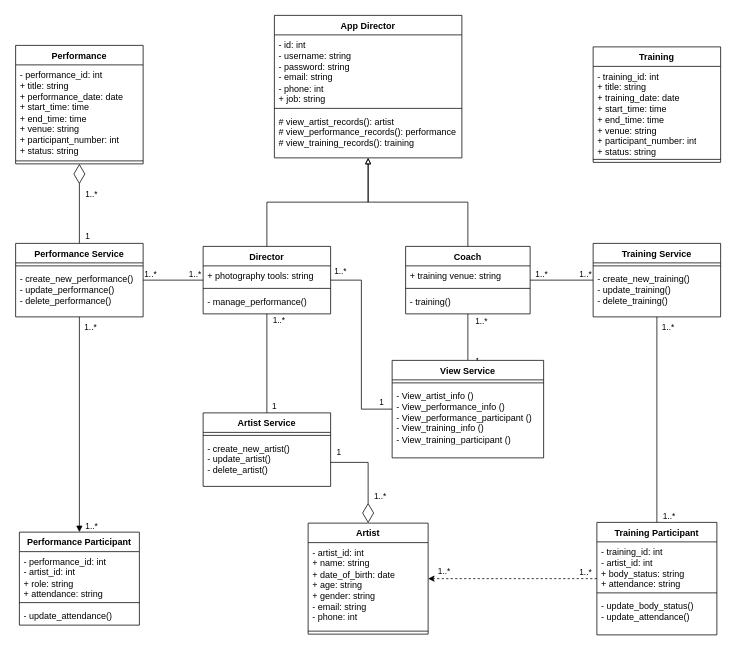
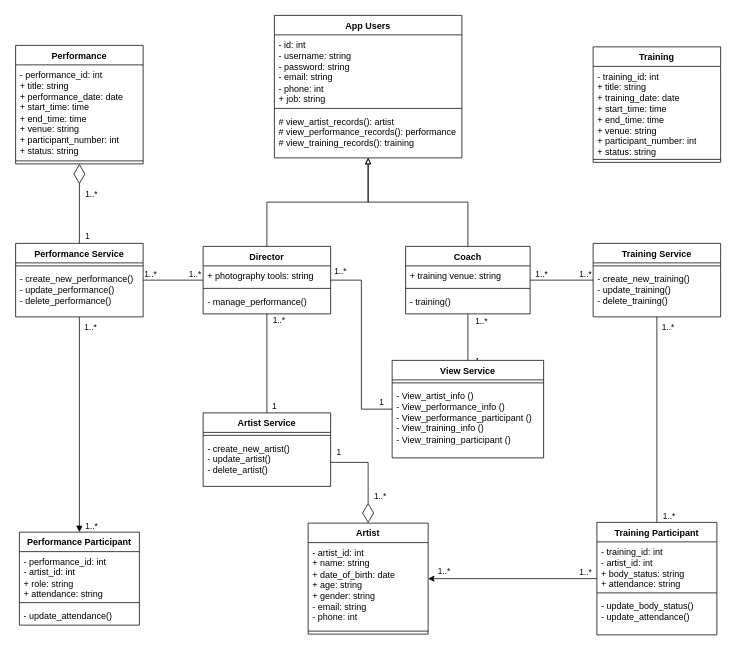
(368, 26) -> (368, 26)
(513, 579) -> (513, 579)
